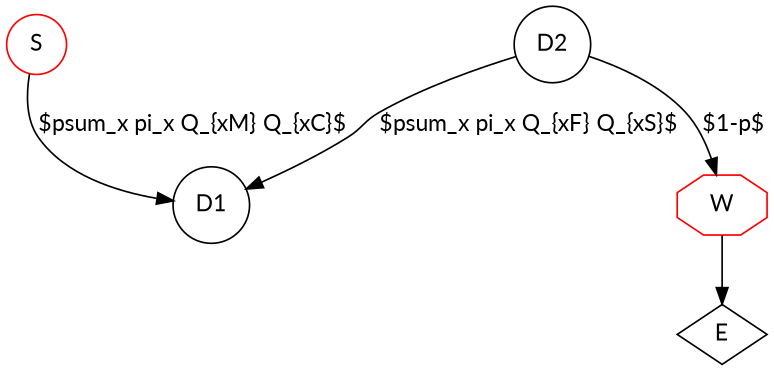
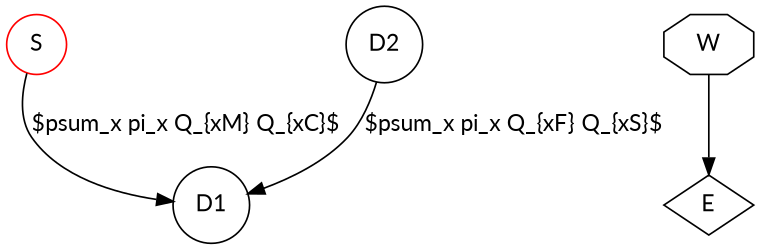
(663, 93) -> none
(722, 205) -> (709, 45)
